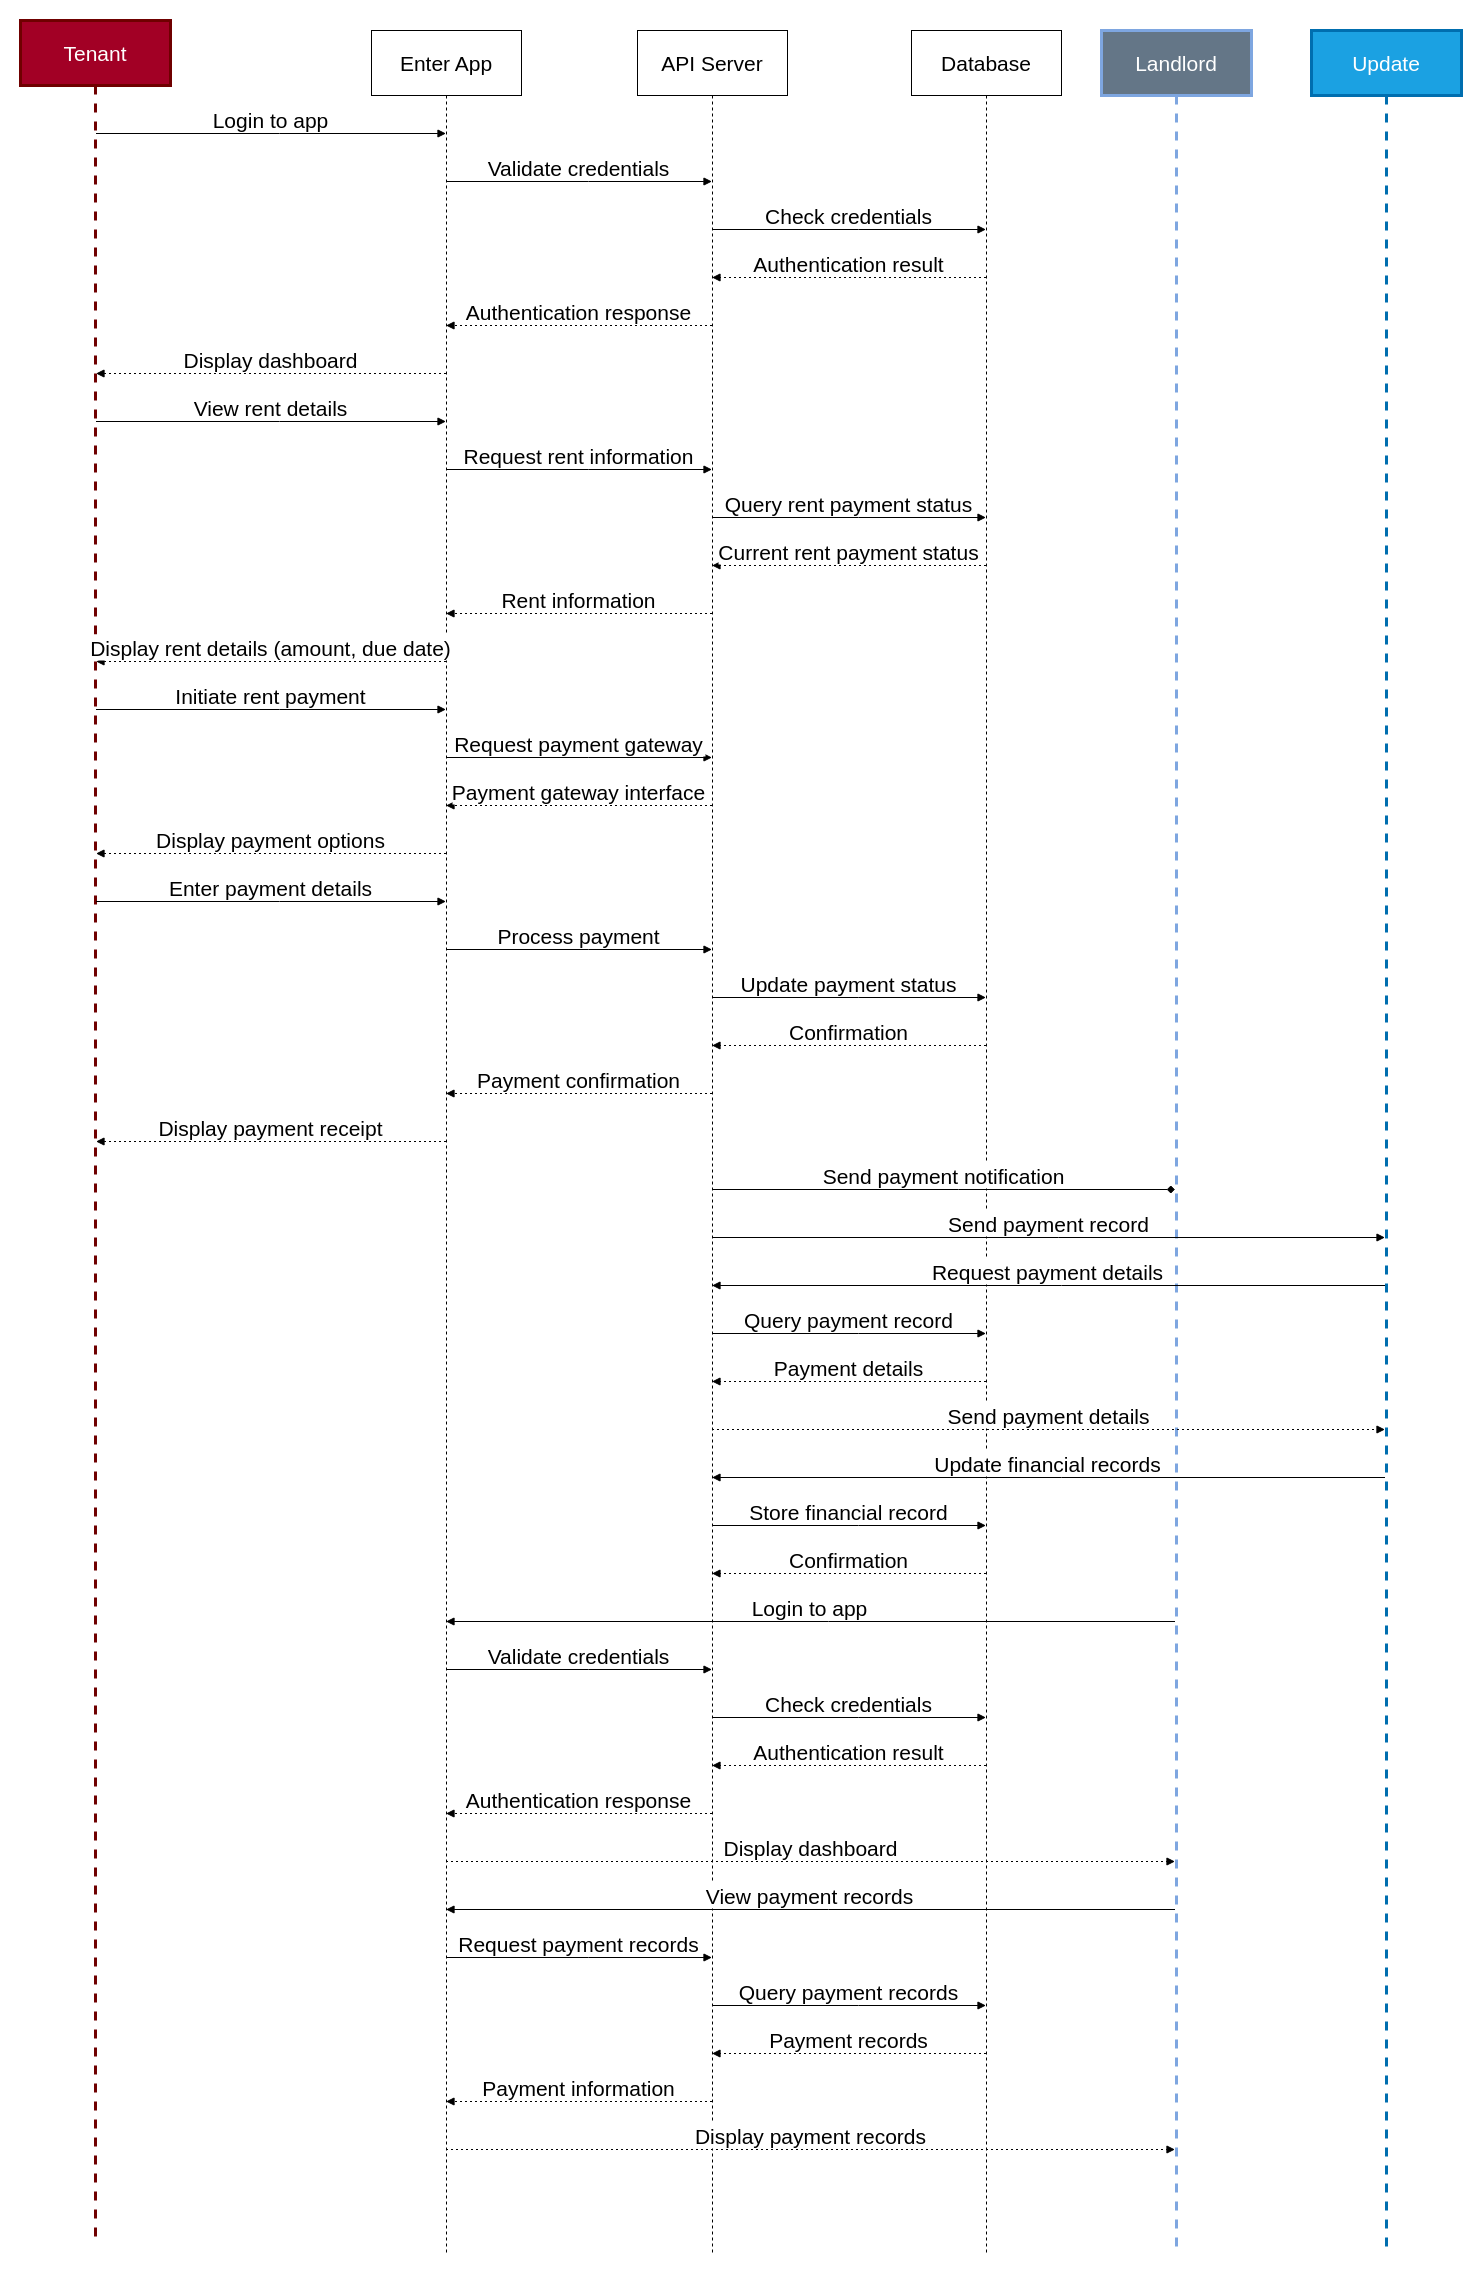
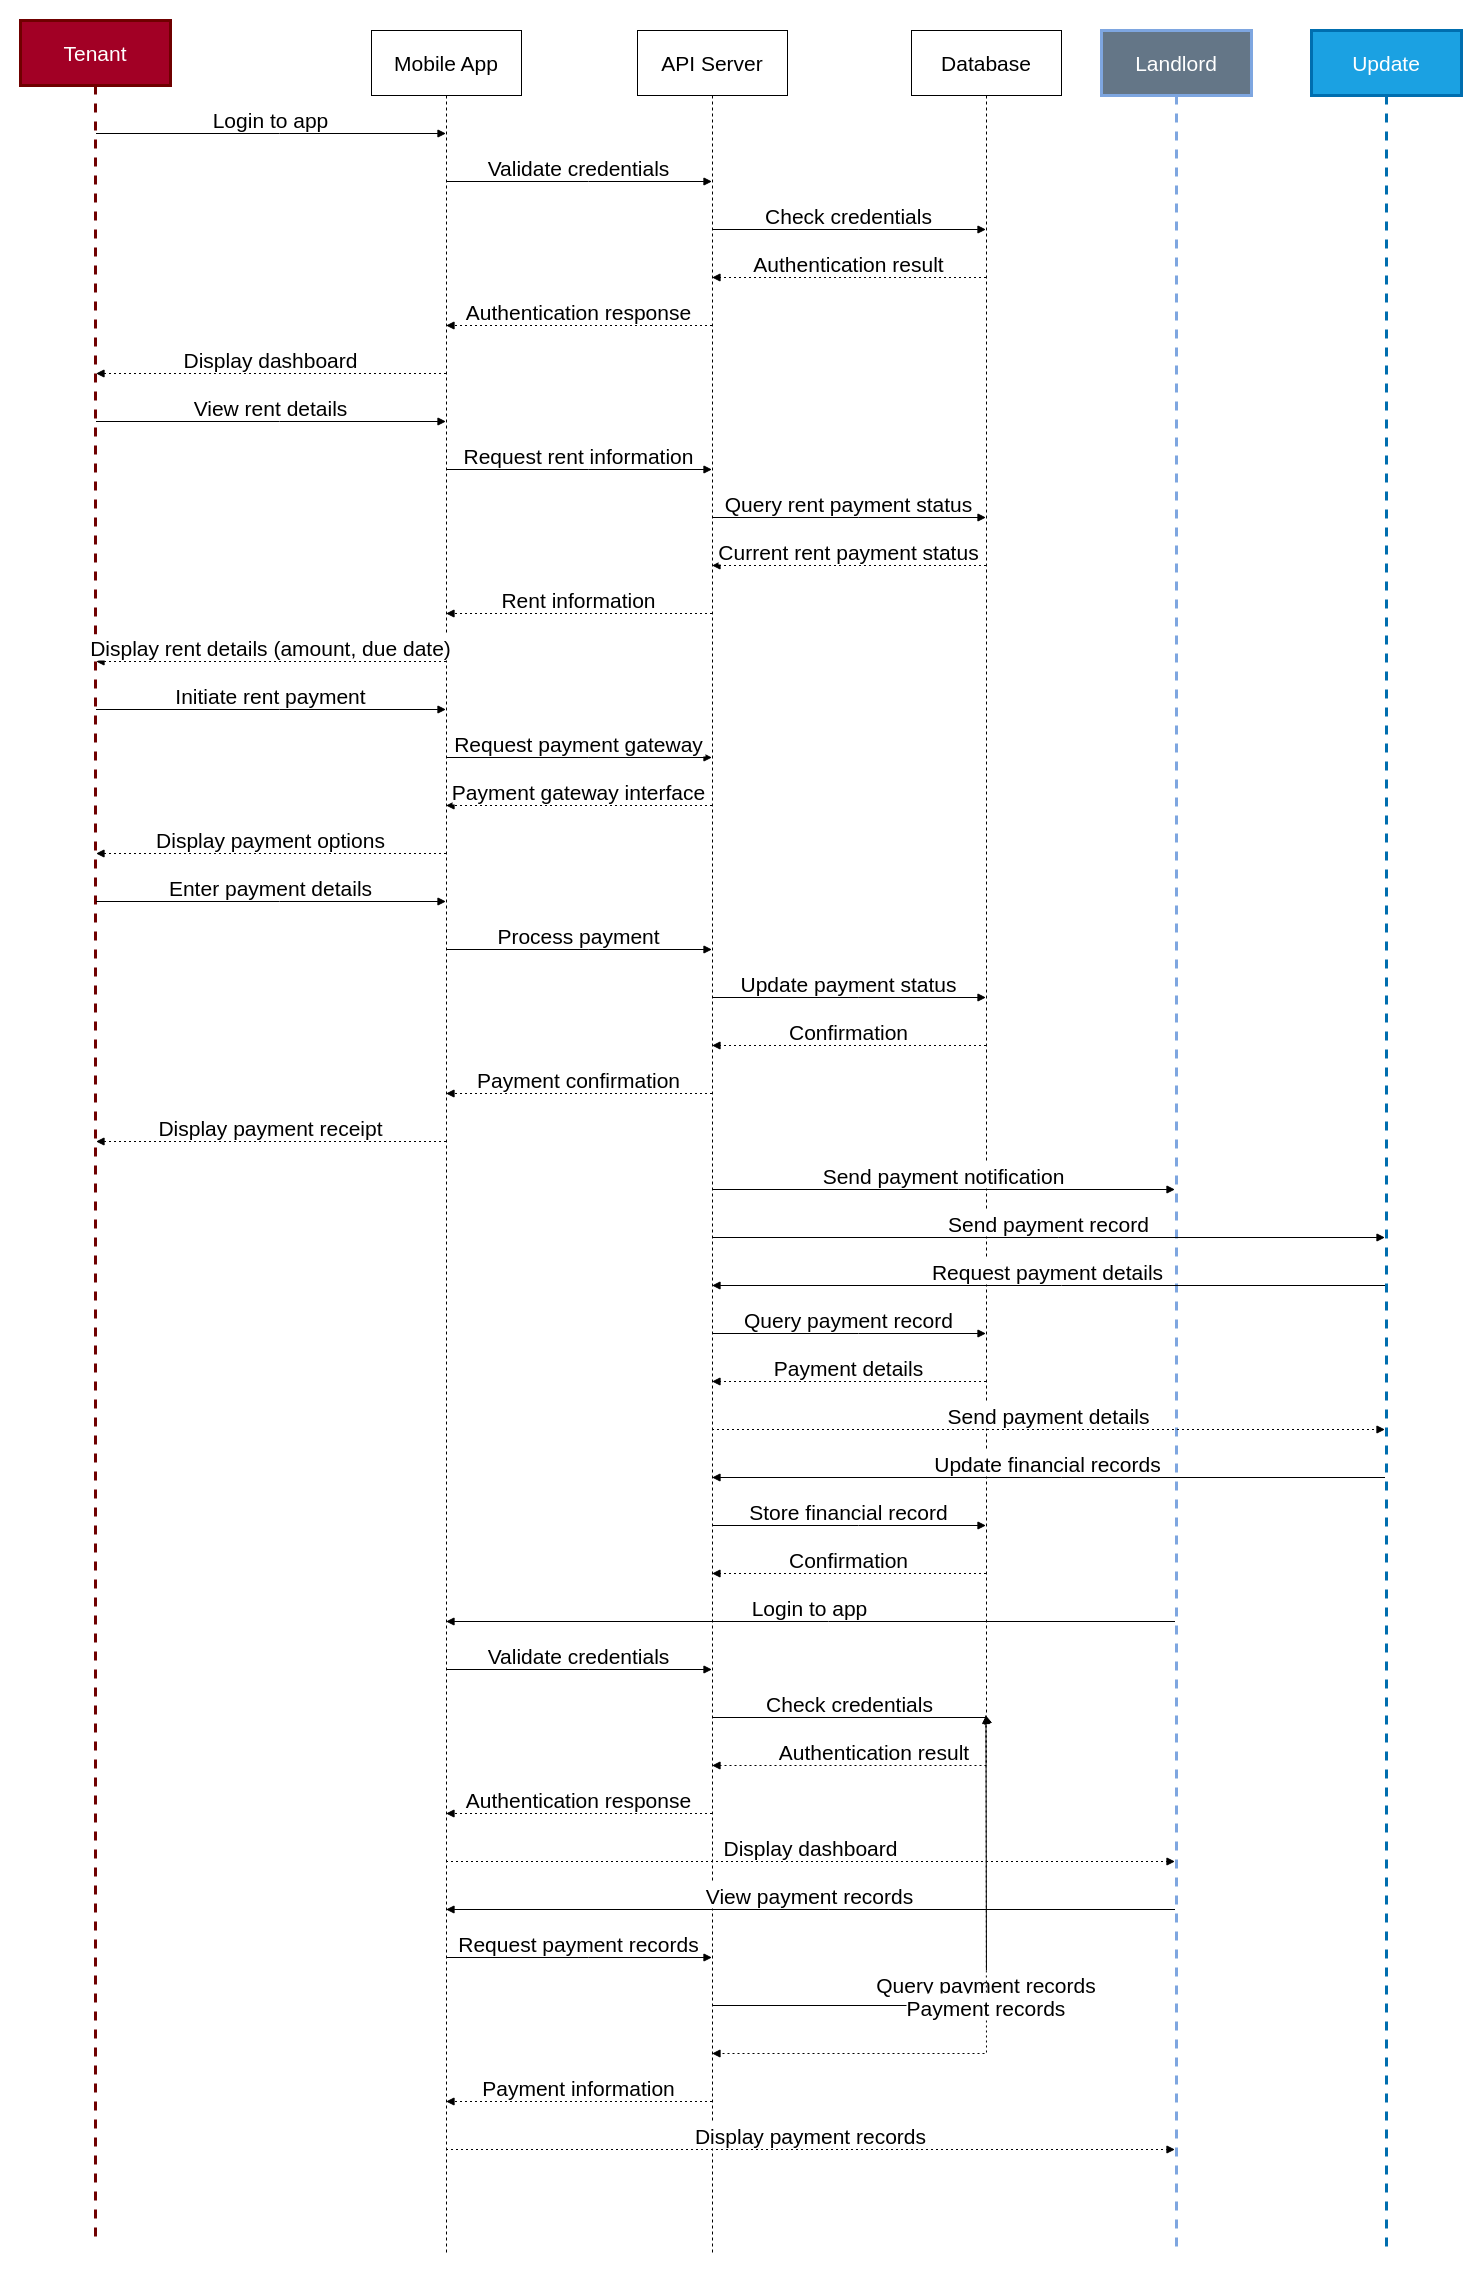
(447, 64) -> (447, 64)
(987, 1143) -> (987, 873)
(1165, 1190) -> (1165, 1190)
